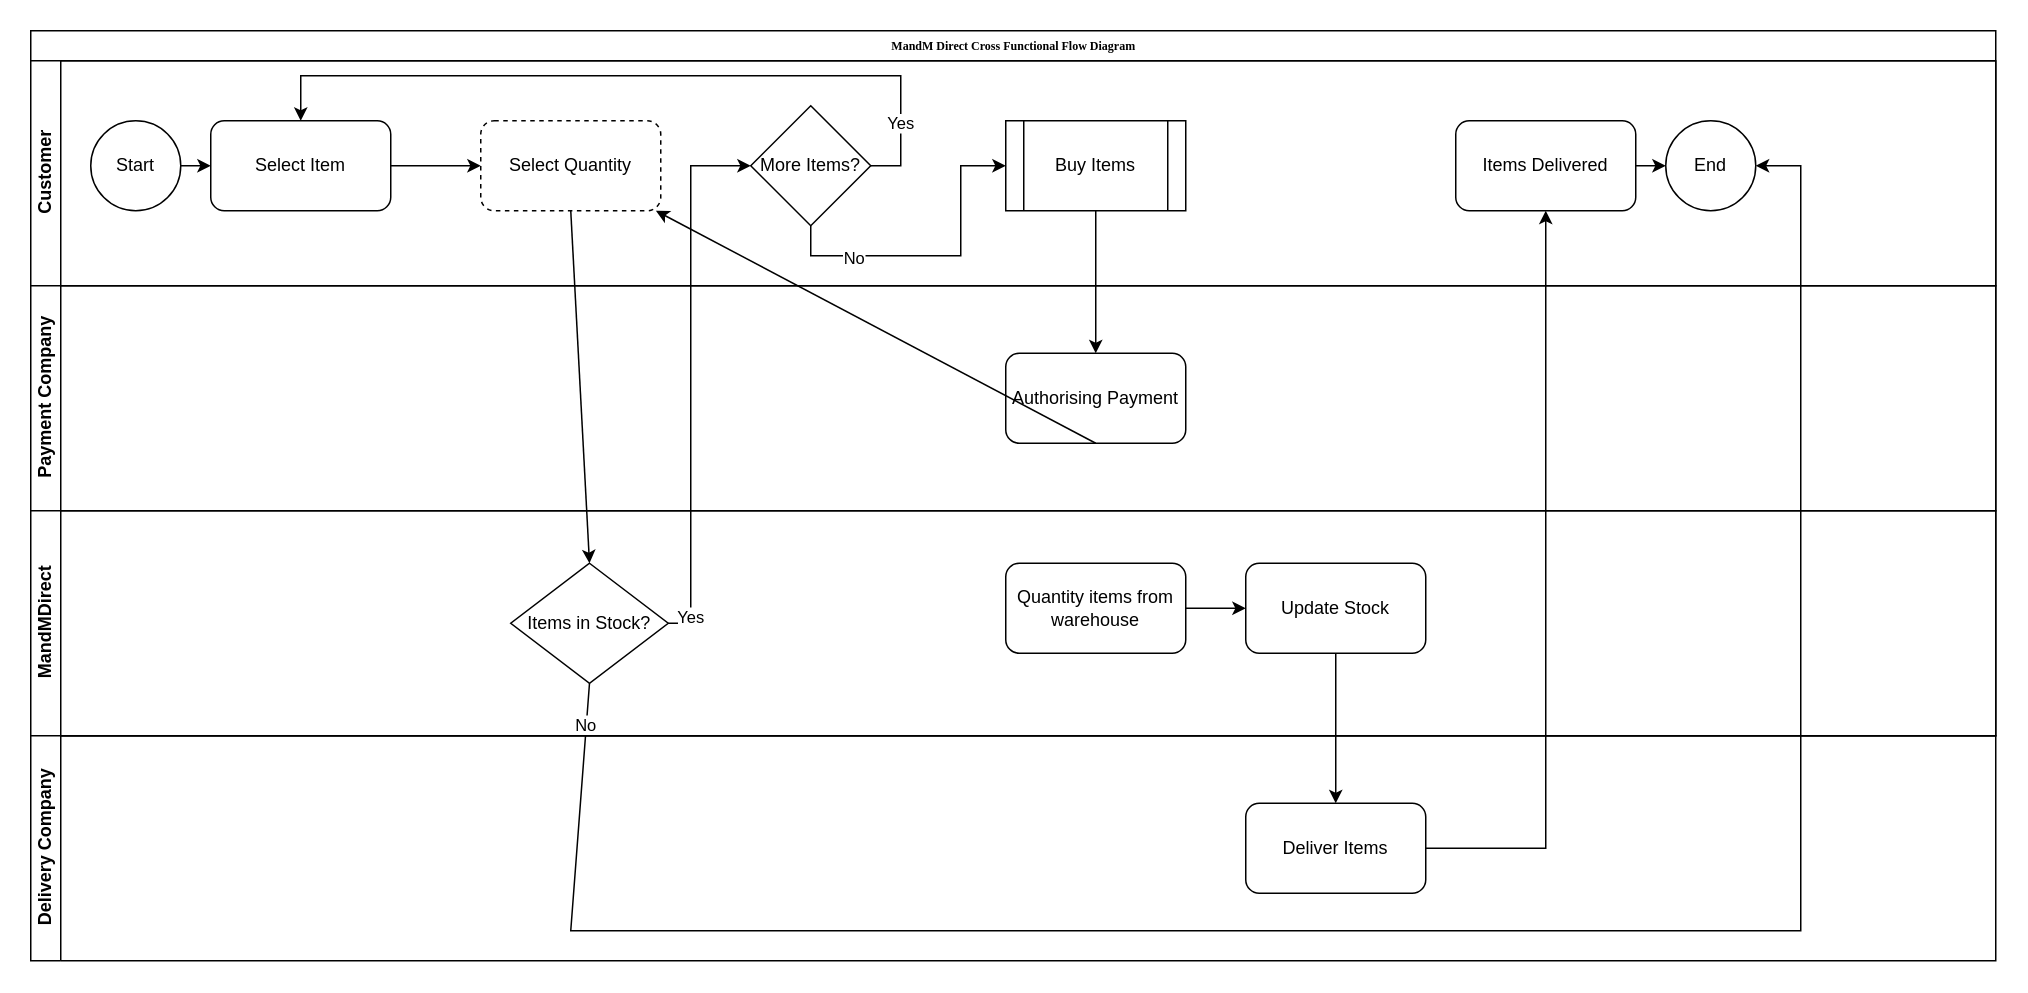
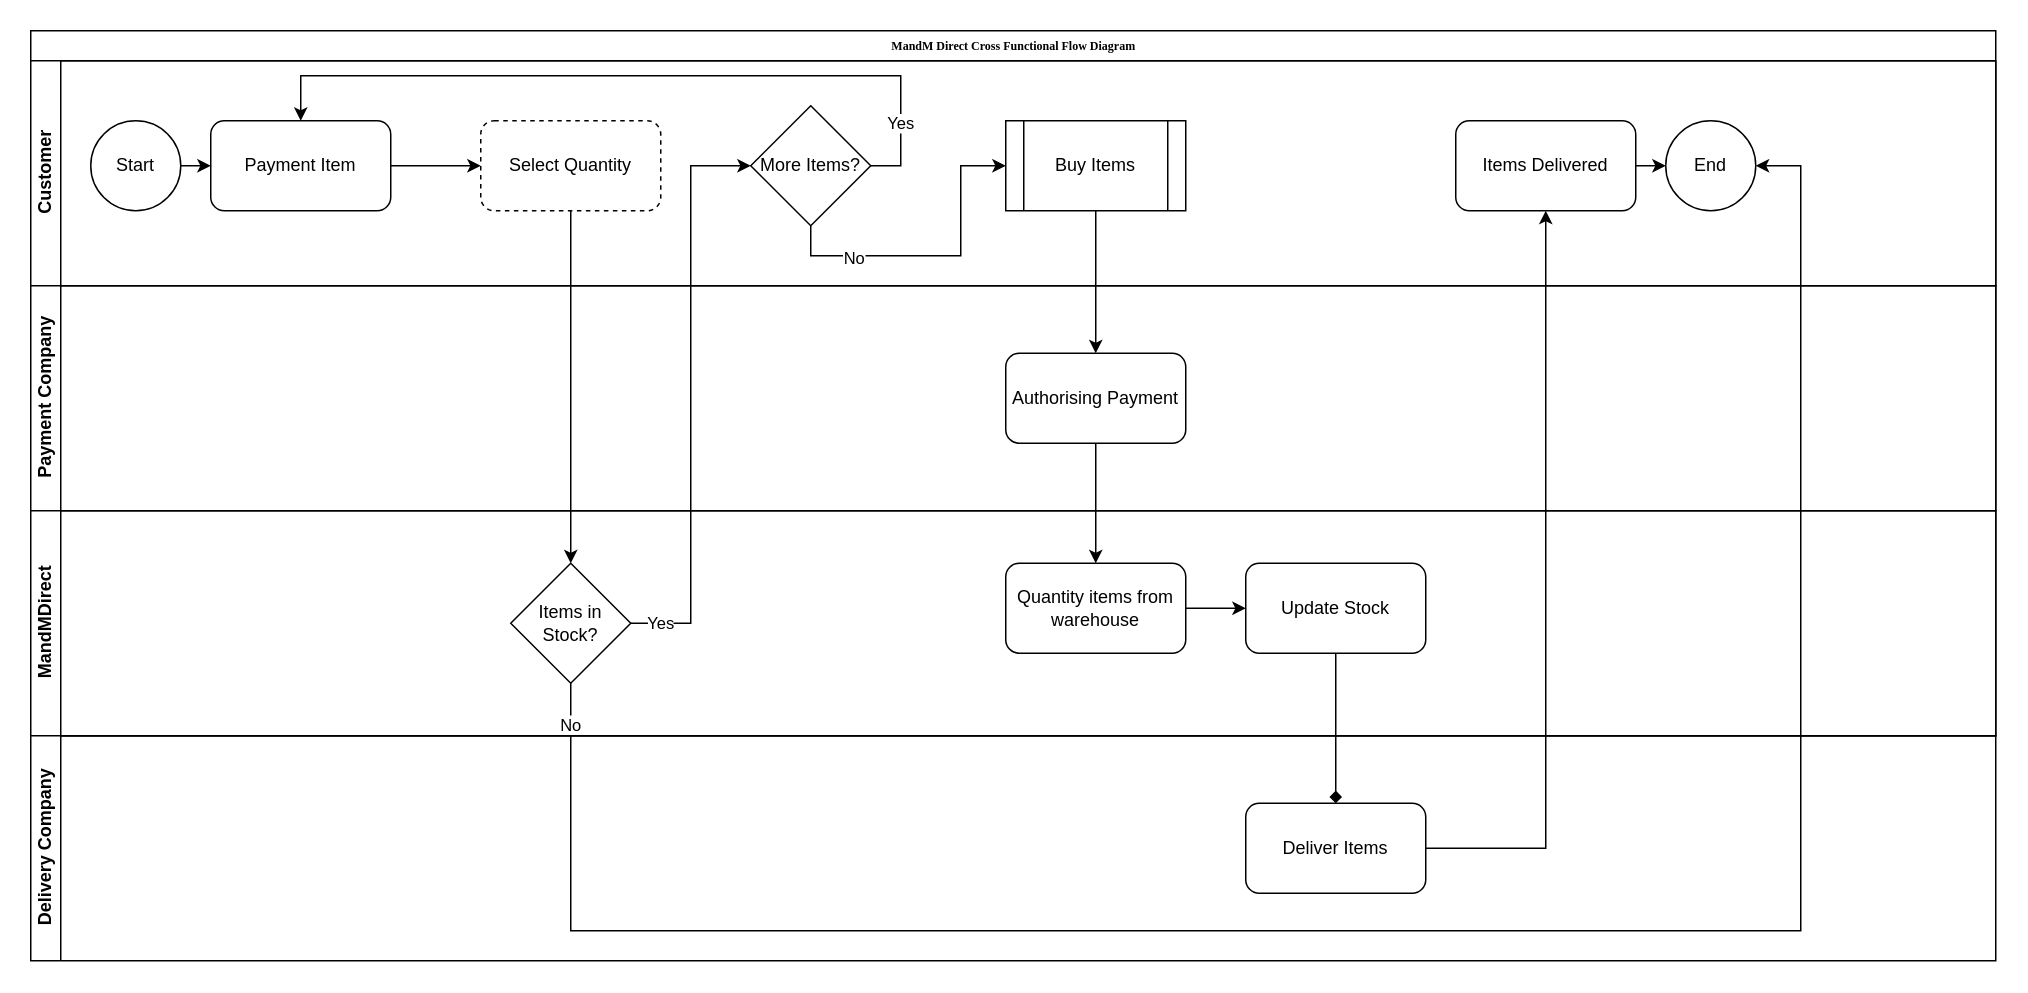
(301, 166) -> (301, 166)
(949, 366) -> (1096, 498)
(590, 623) -> (571, 623)
(1336, 792) -> (1336, 791)
